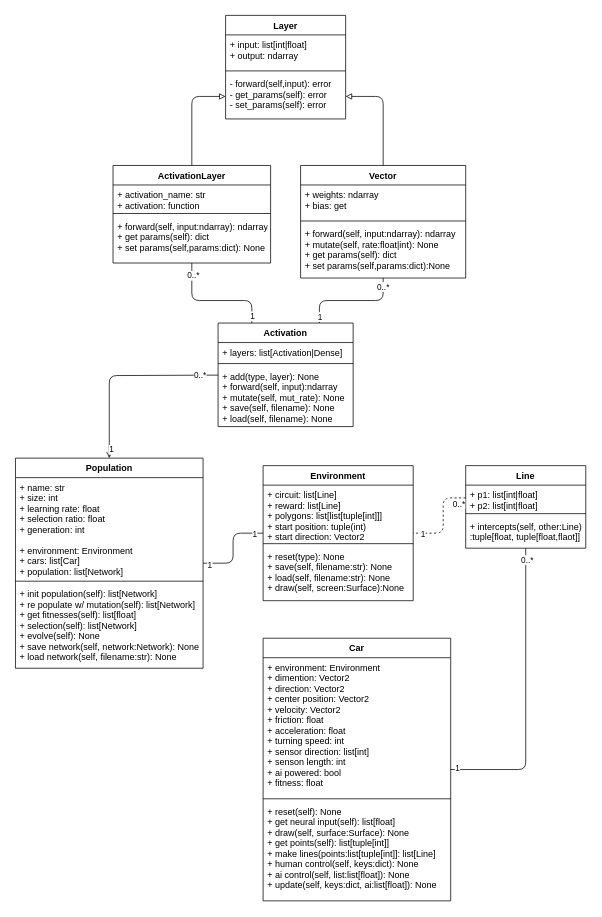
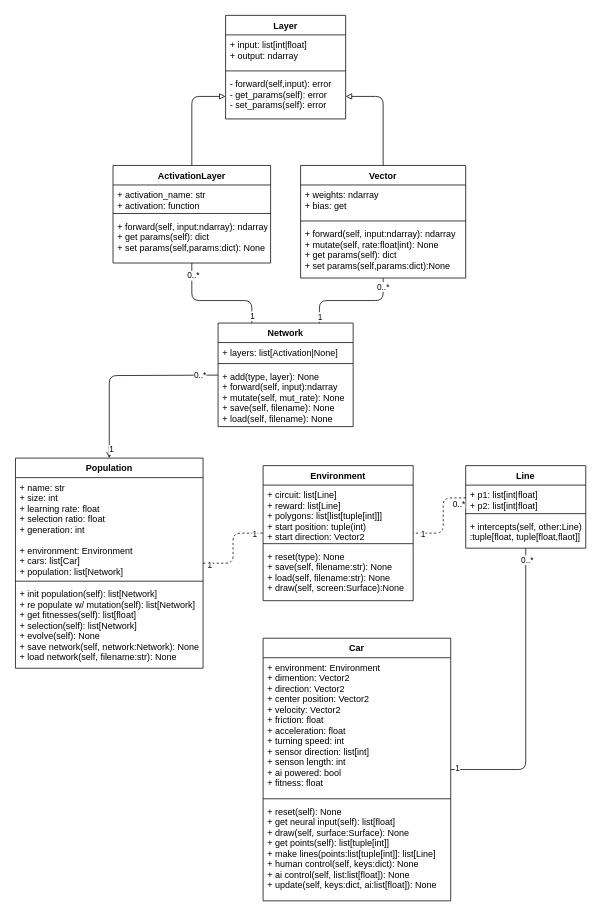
(285, 333) -> (285, 333)
(292, 353) -> (290, 353)
(233, 549) -> (233, 549)
